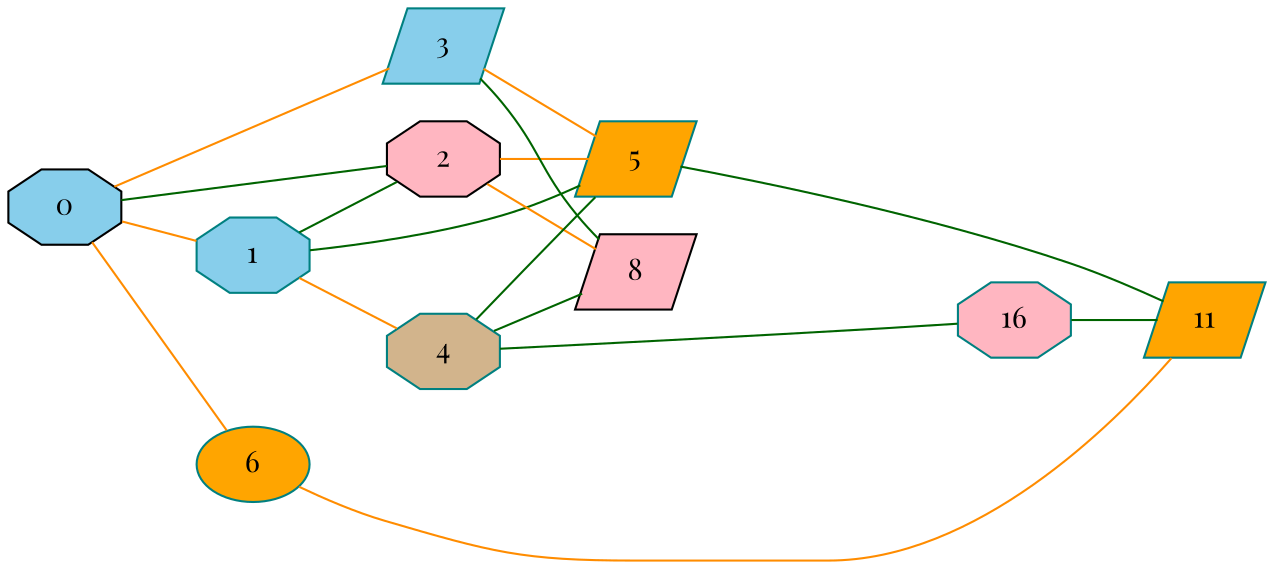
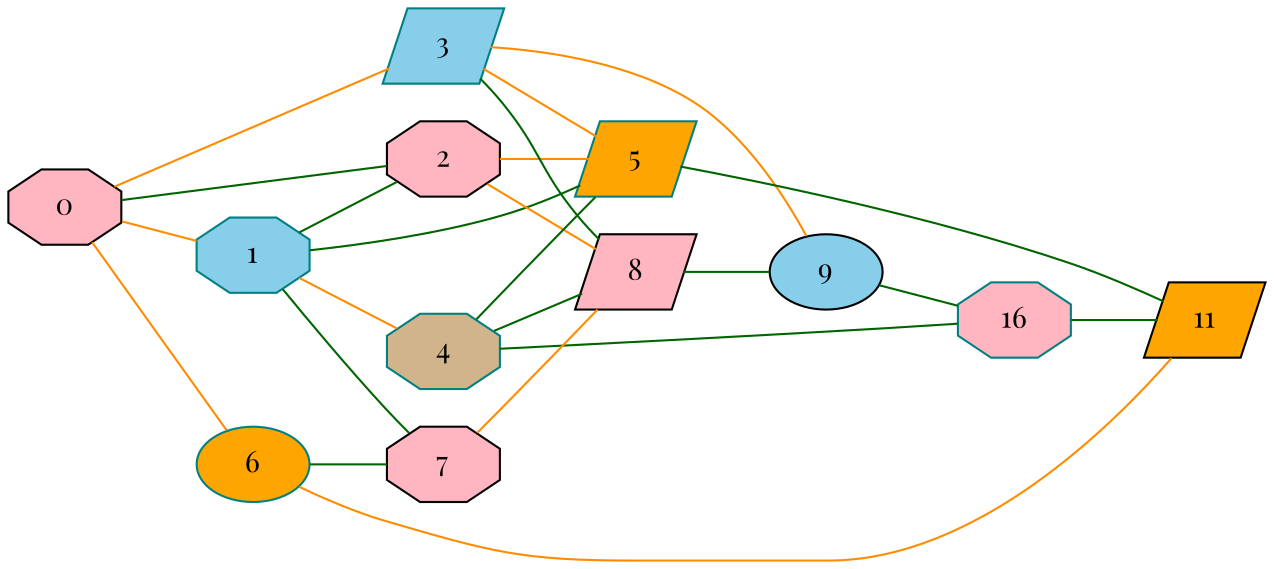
(65, 207) -> (65, 207)
none -> (826, 272)
(1205, 320) -> (1205, 320)
none -> (443, 464)
